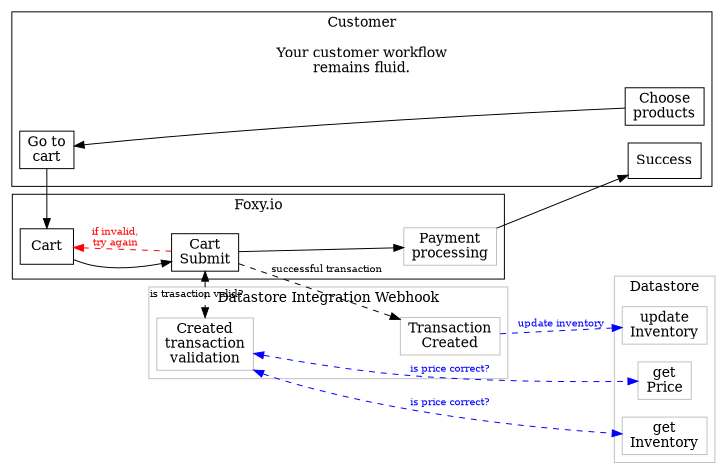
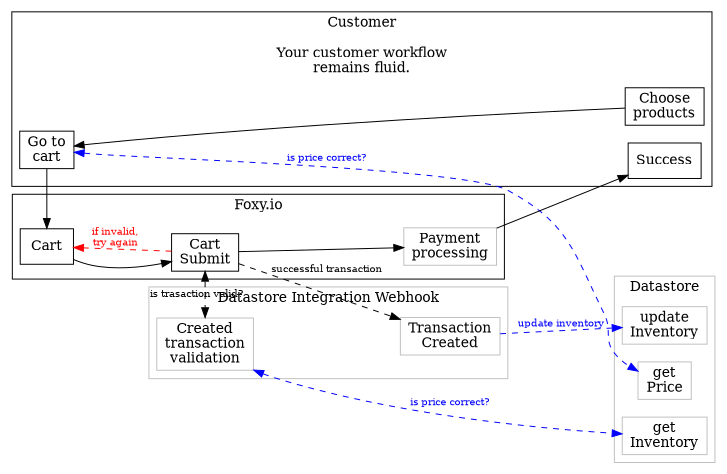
(372, 372) -> (407, 174)
